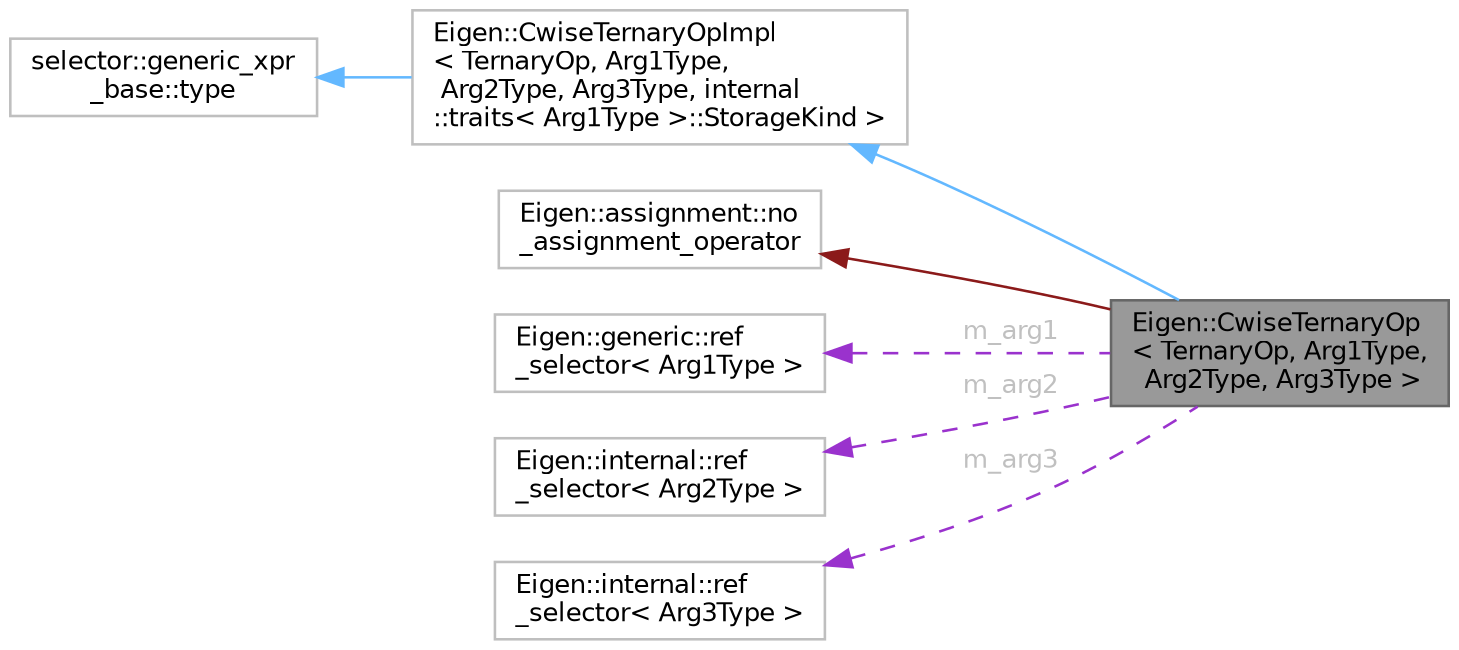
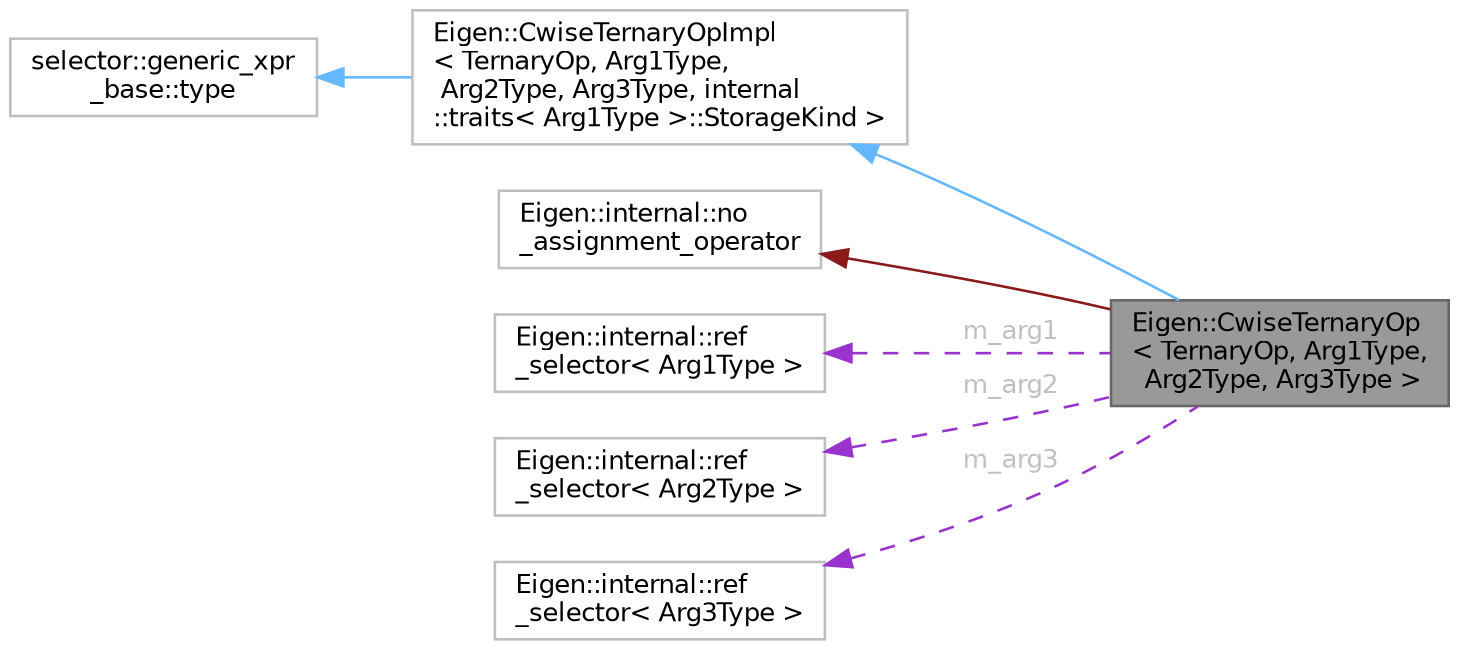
(660, 229) -> (660, 229)
(660, 353) -> (660, 353)
